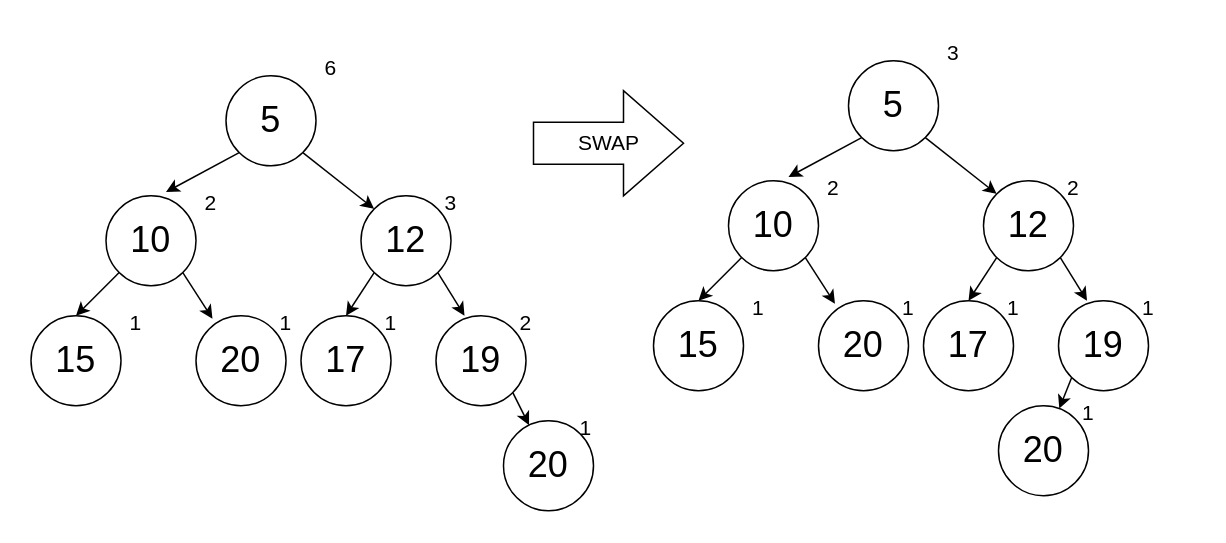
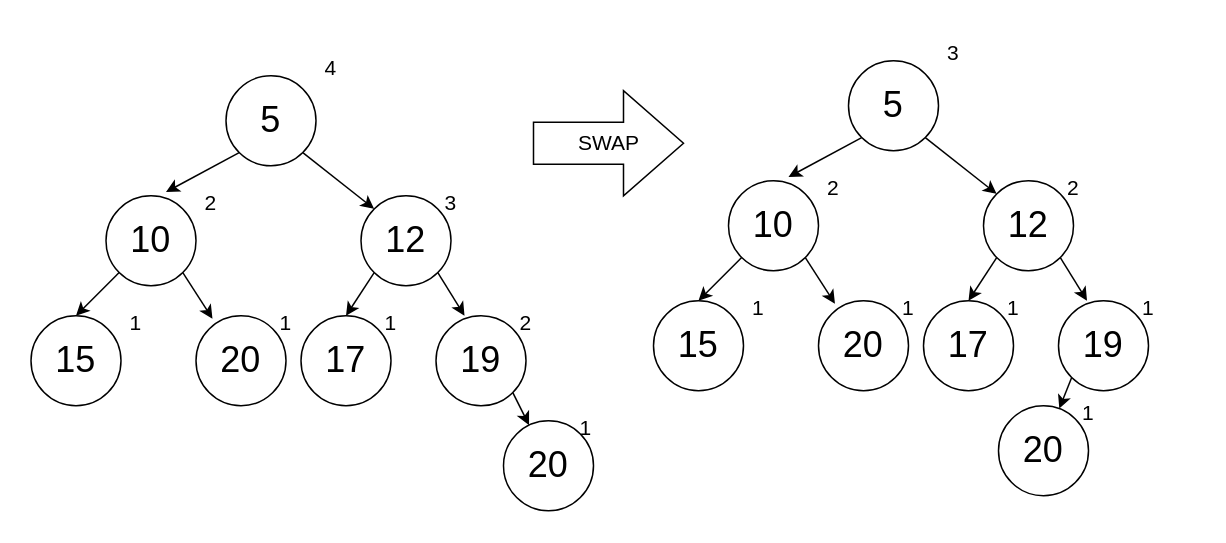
(331, 68) -> (331, 68)
